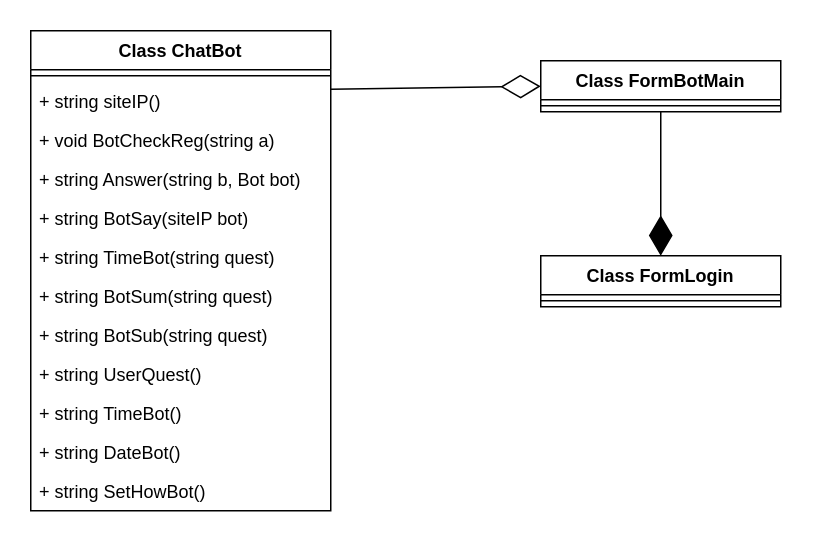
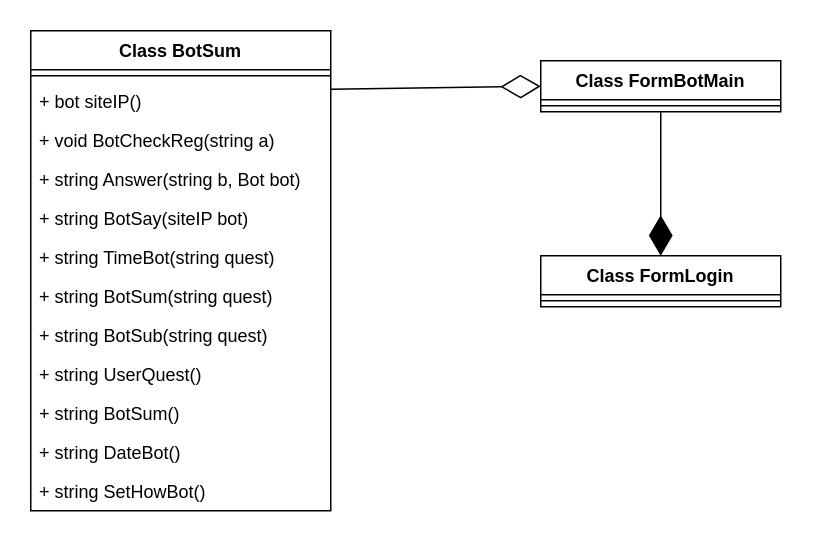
(180, 51) -> (180, 51)
(118, 102) -> (105, 102)
(120, 414) -> (118, 414)
